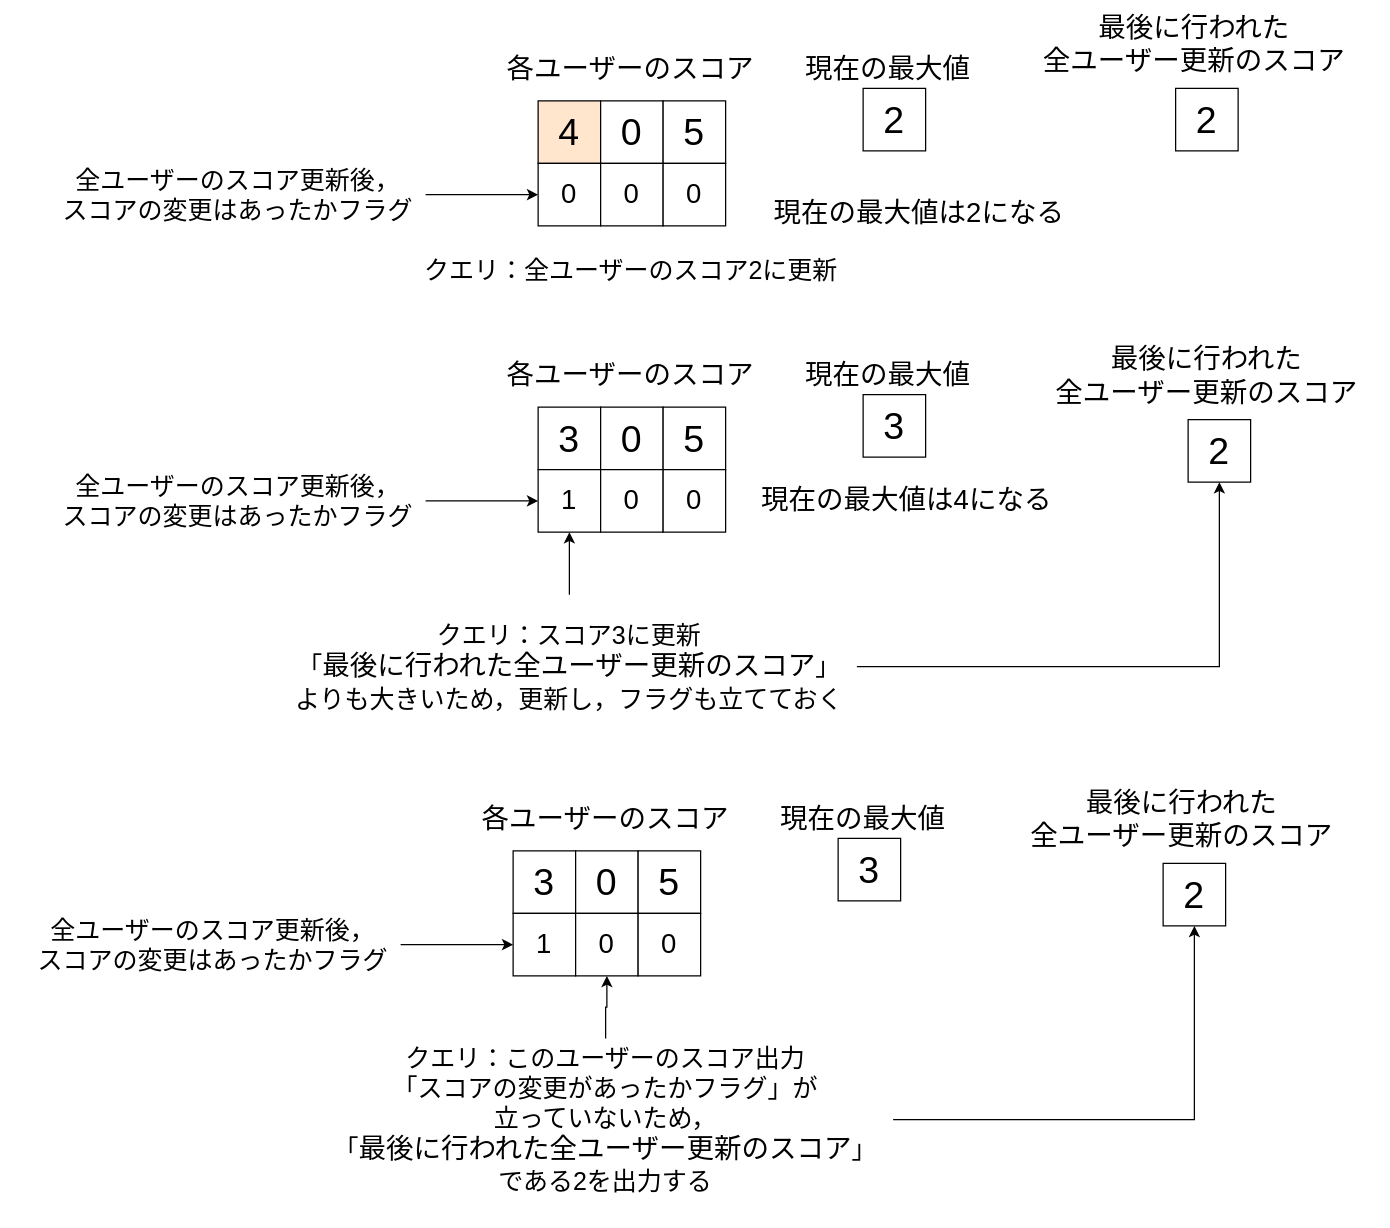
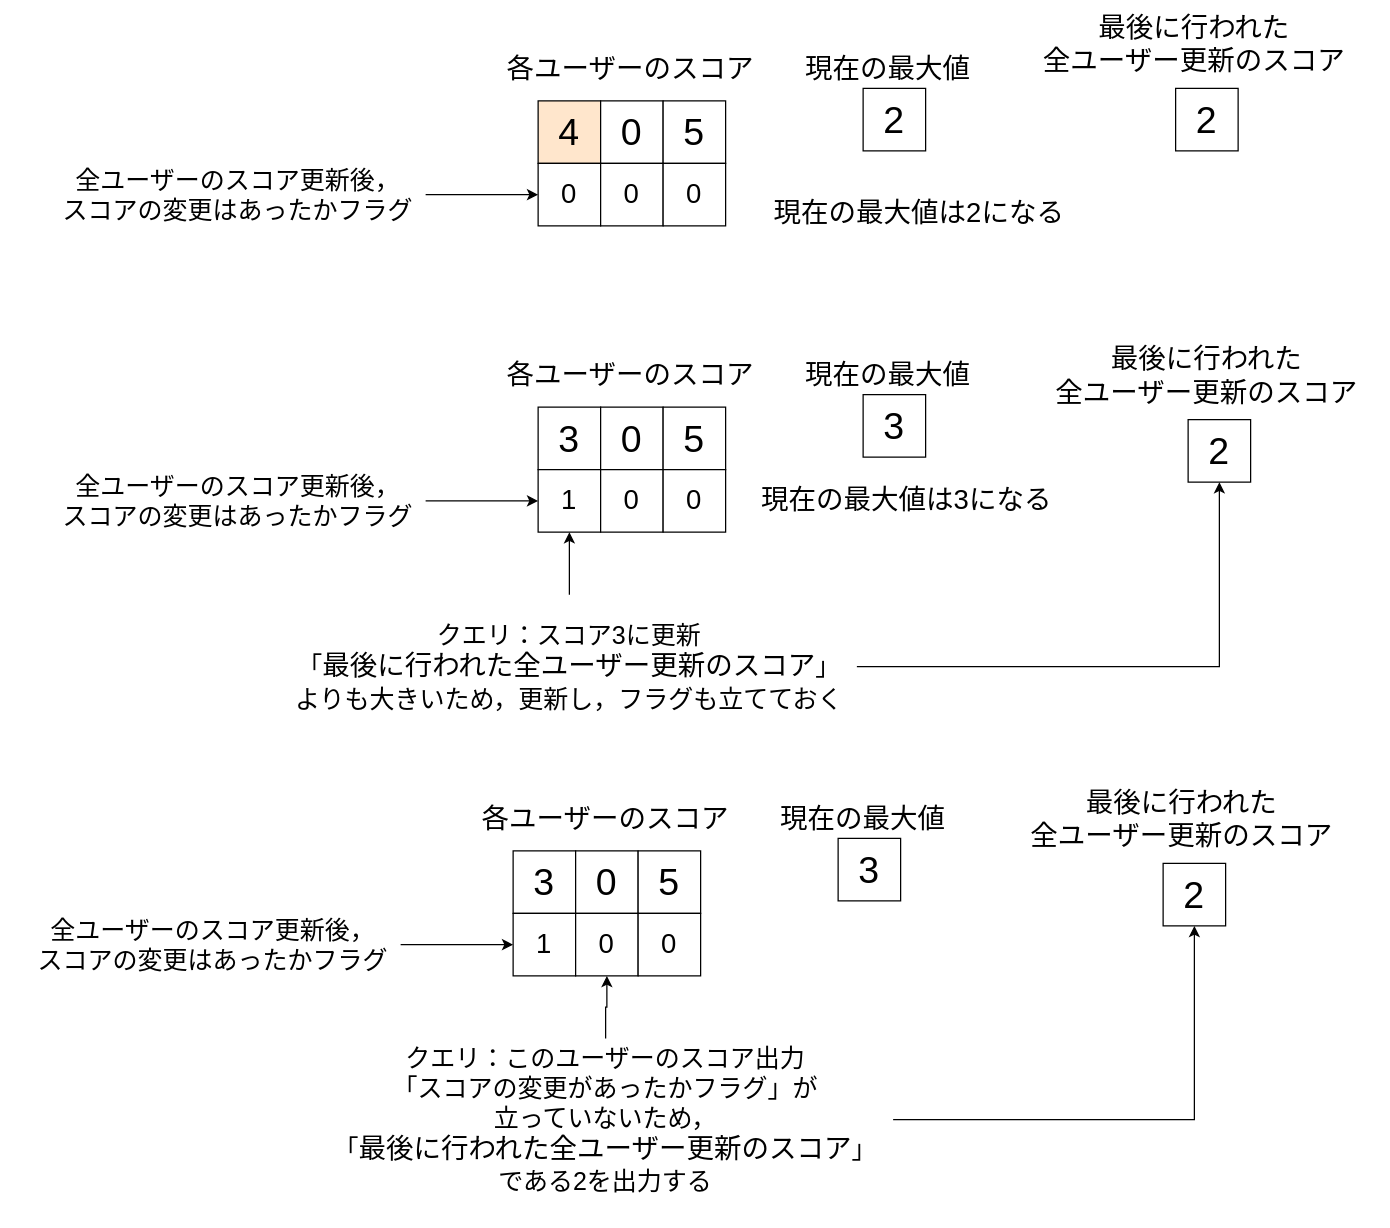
(631, 269) -> none
(907, 501) -> (907, 501)
